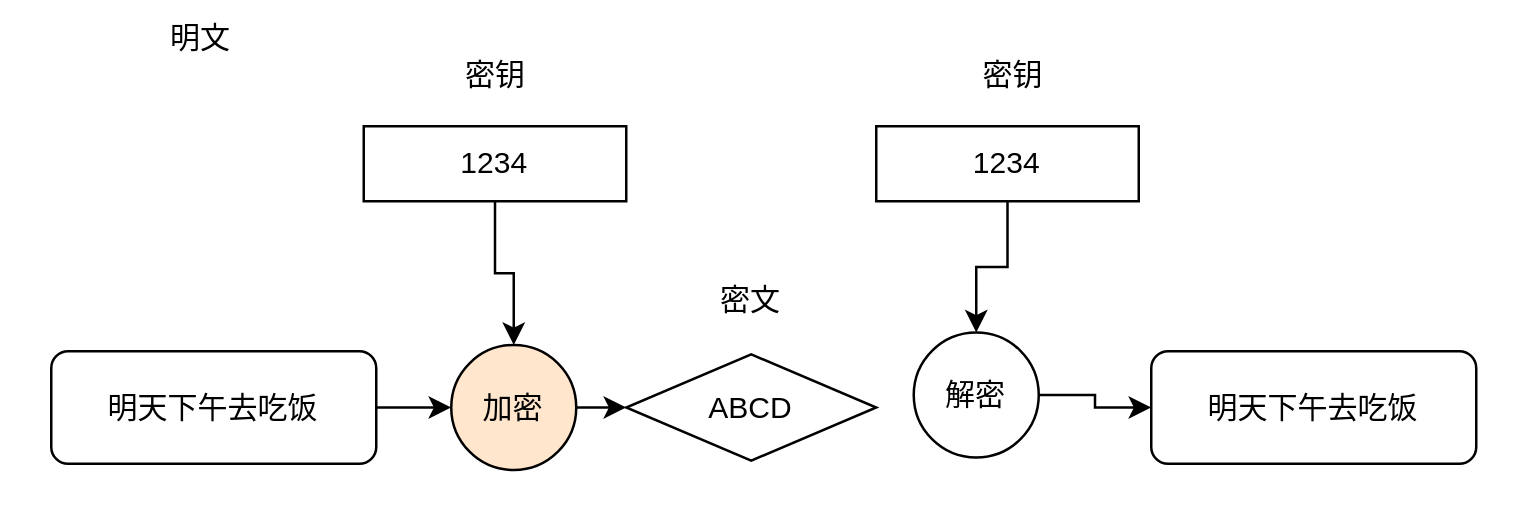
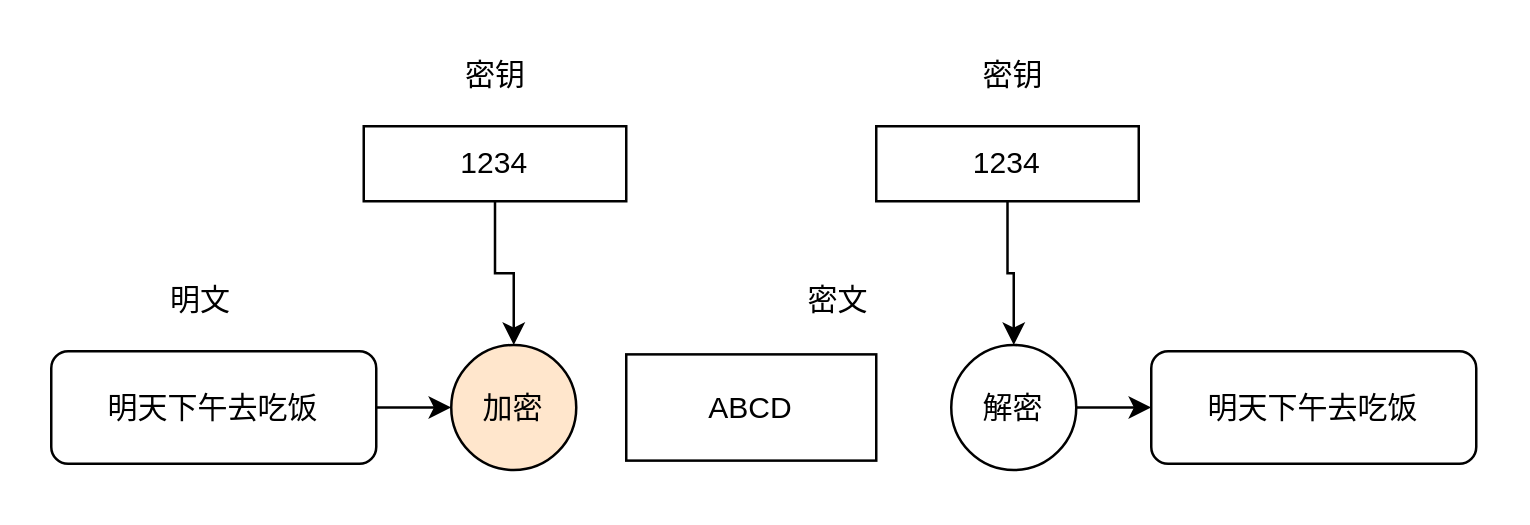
(201, 39) -> (201, 301)
(751, 301) -> (839, 301)
(976, 395) -> (1014, 408)
(593, 408) -> none
(751, 408) -> (751, 408)
